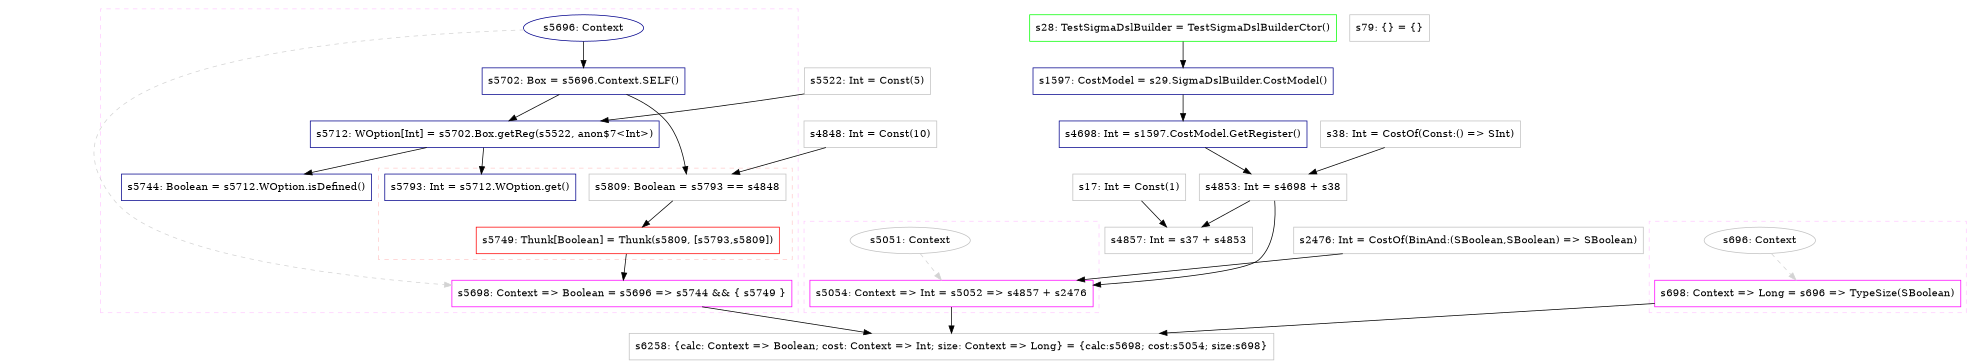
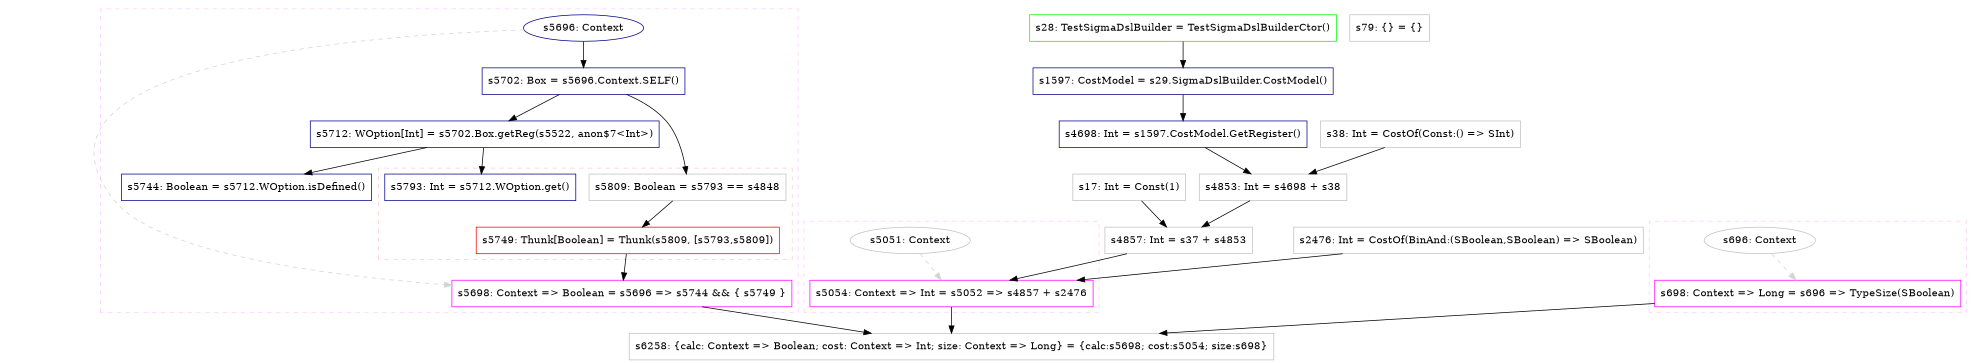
(867, 81) -> none
(870, 134) -> none
(1212, 273) -> (1072, 266)
